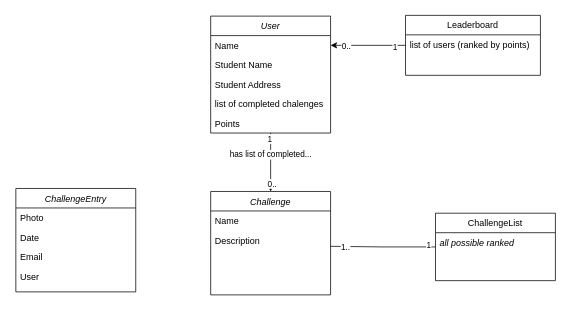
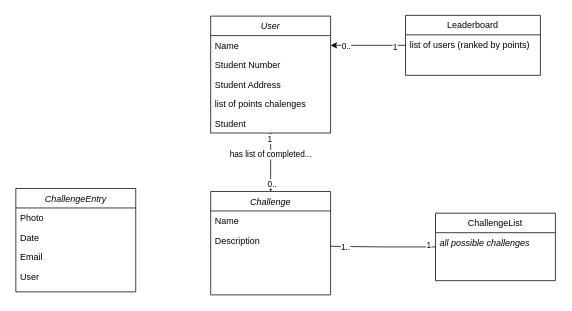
(244, 65) -> (249, 65)
(274, 104) -> (267, 104)
(228, 124) -> (232, 124)
(480, 243) -> (488, 243)
